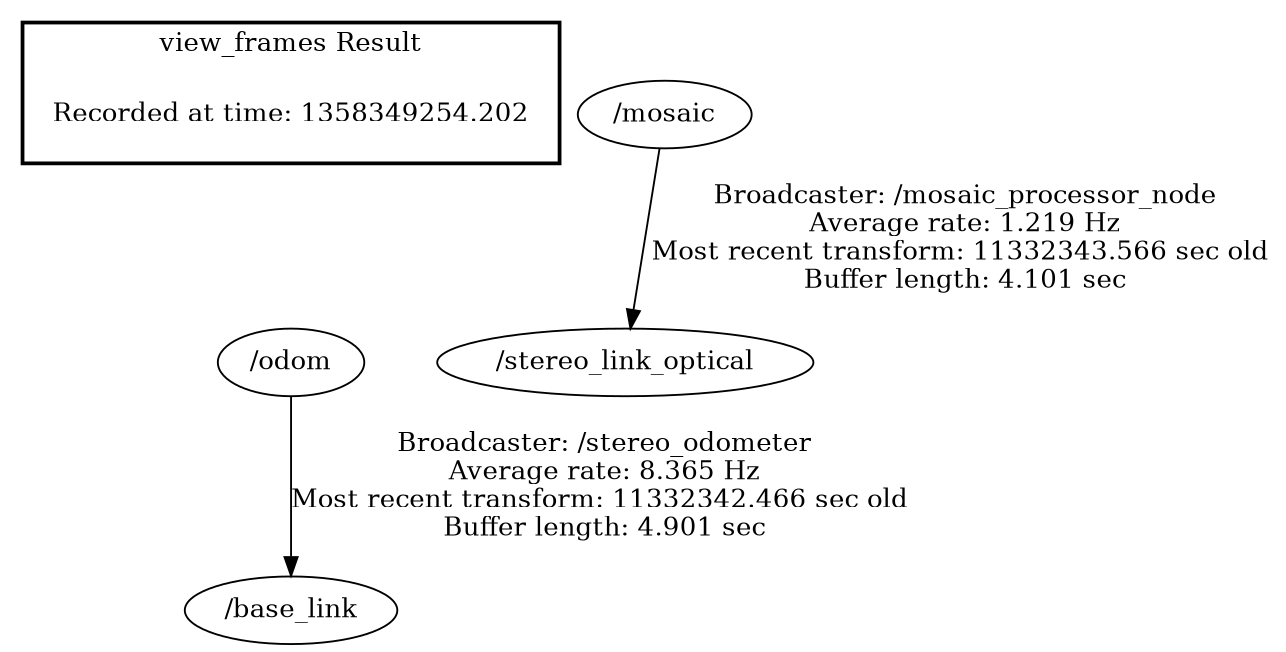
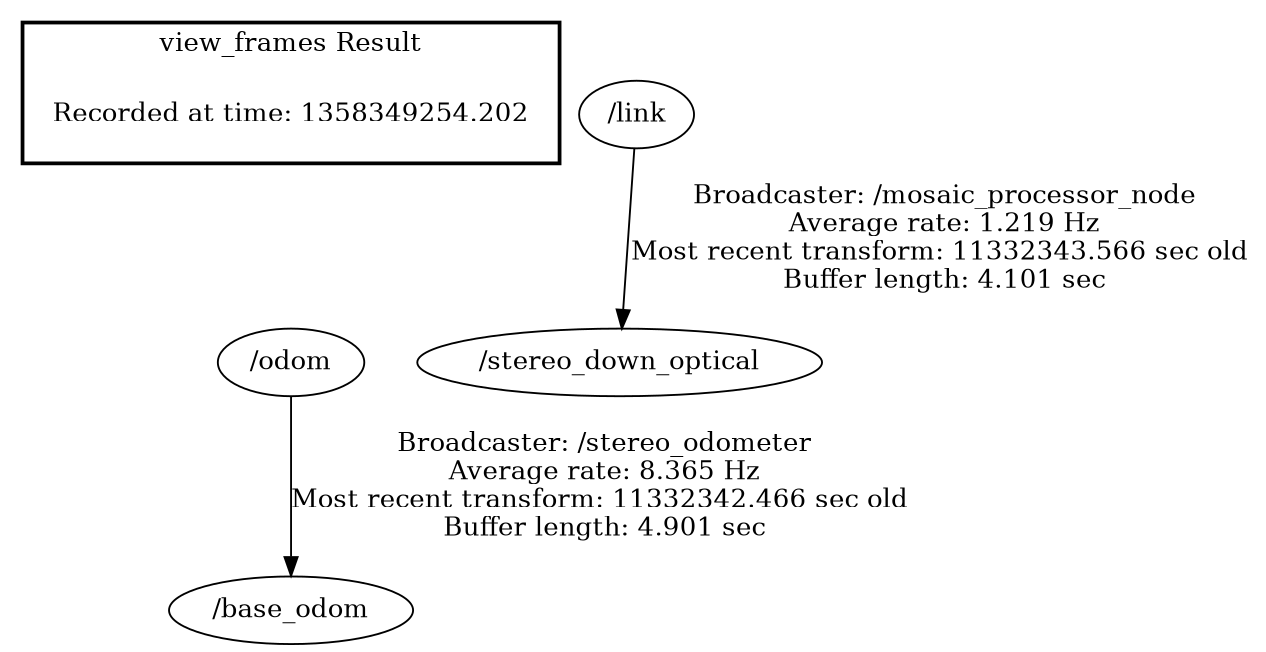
(665, 115) -> (637, 115)
(625, 362) -> (620, 362)
(291, 610) -> (291, 610)
